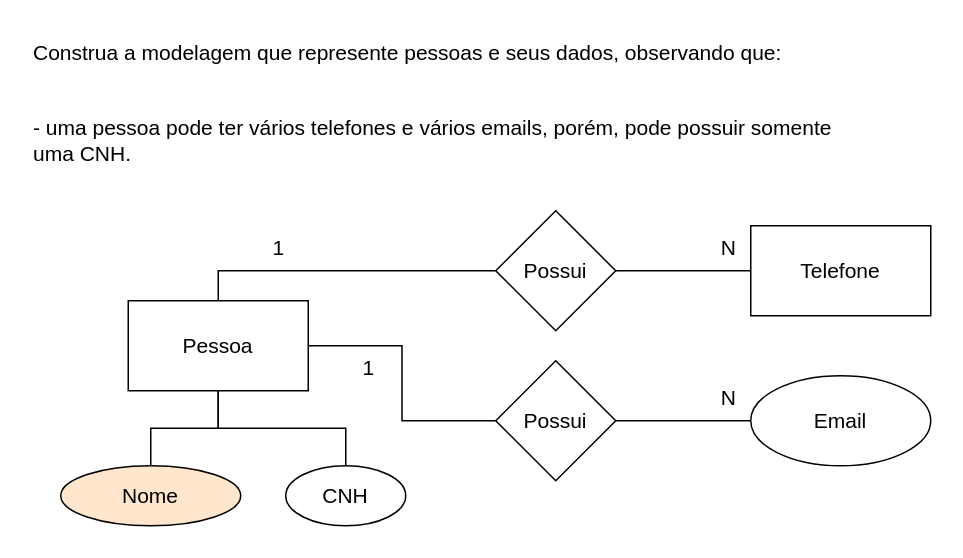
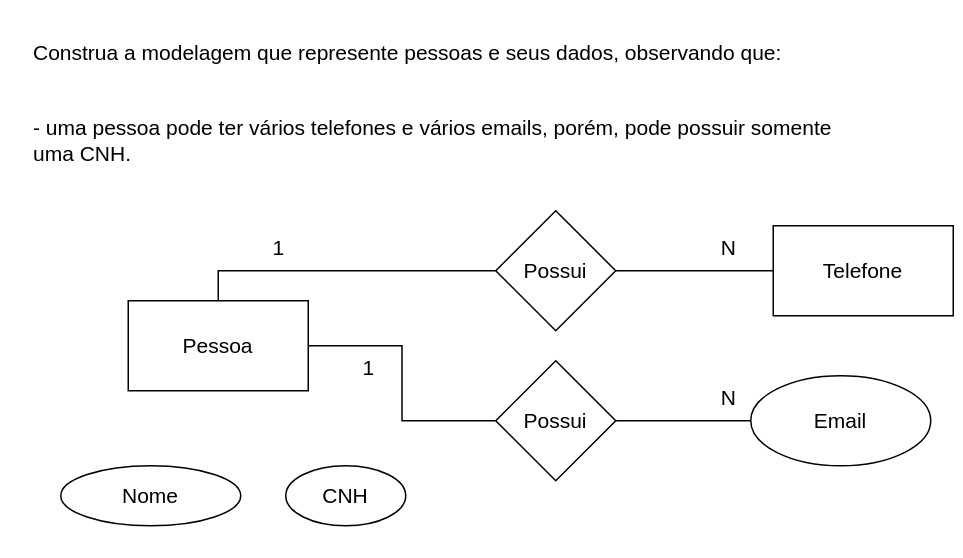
(841, 271) -> (863, 271)
(165, 428) -> none
(302, 428) -> none
(151, 496) -> (151, 496)
